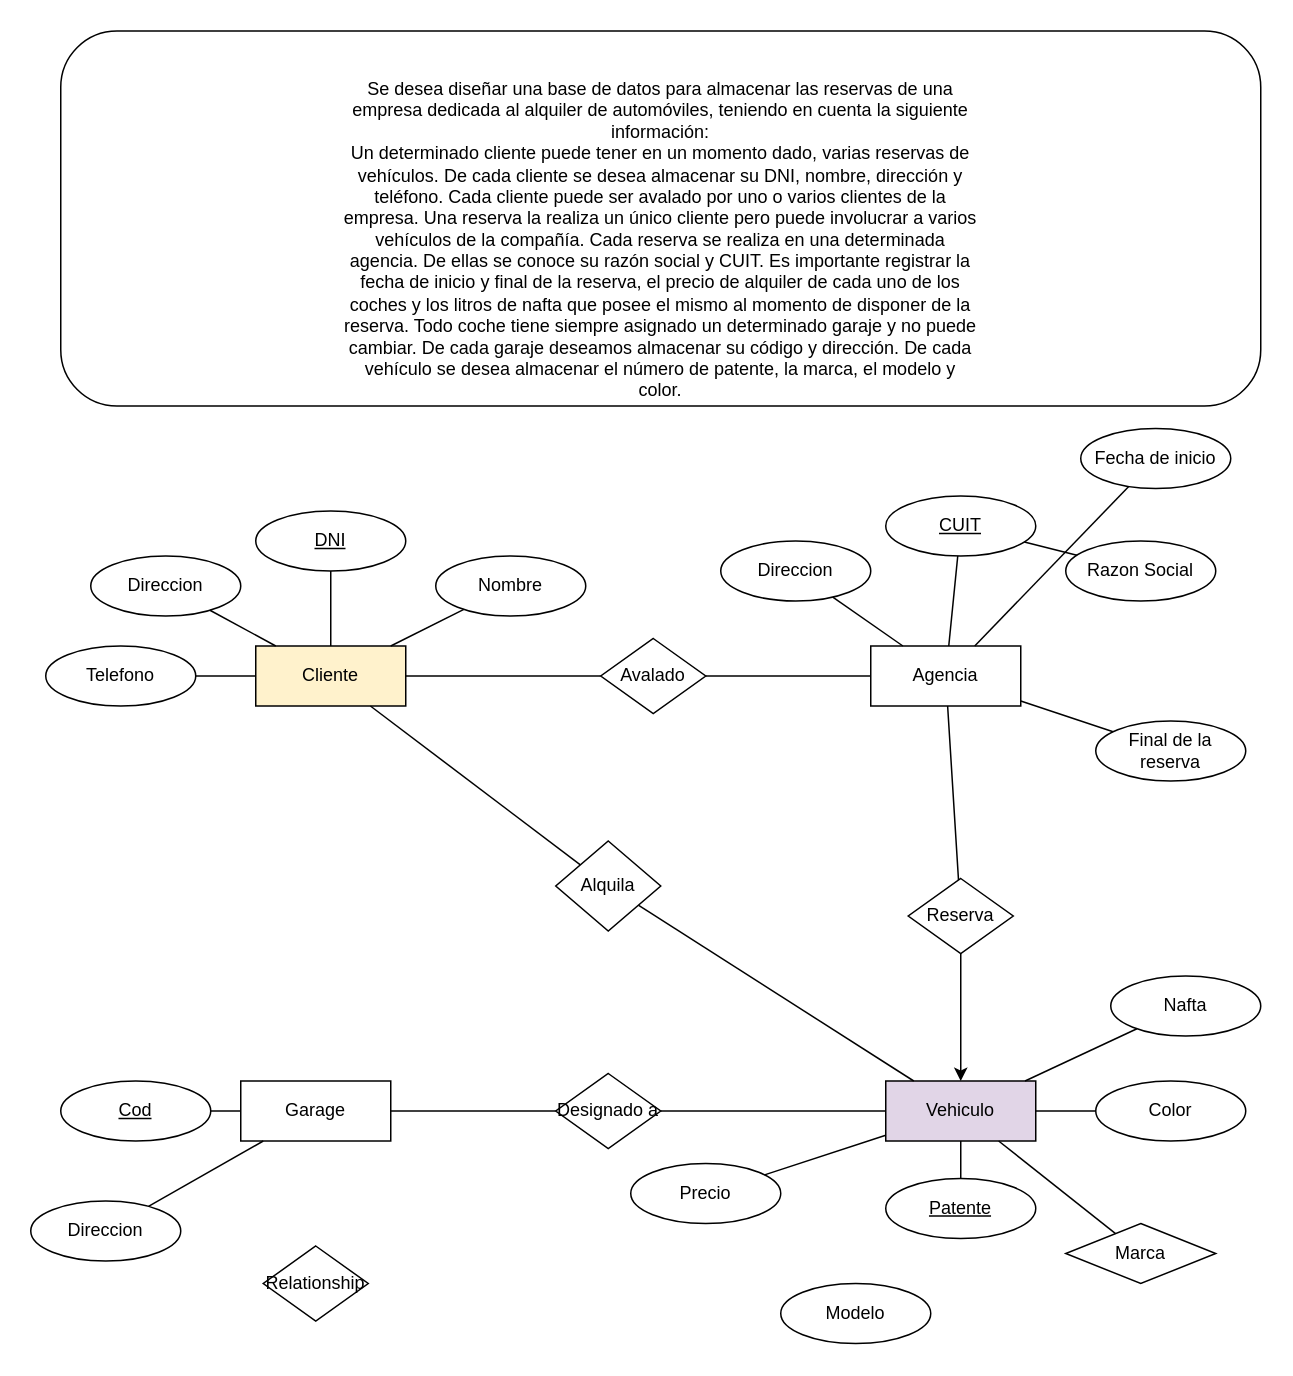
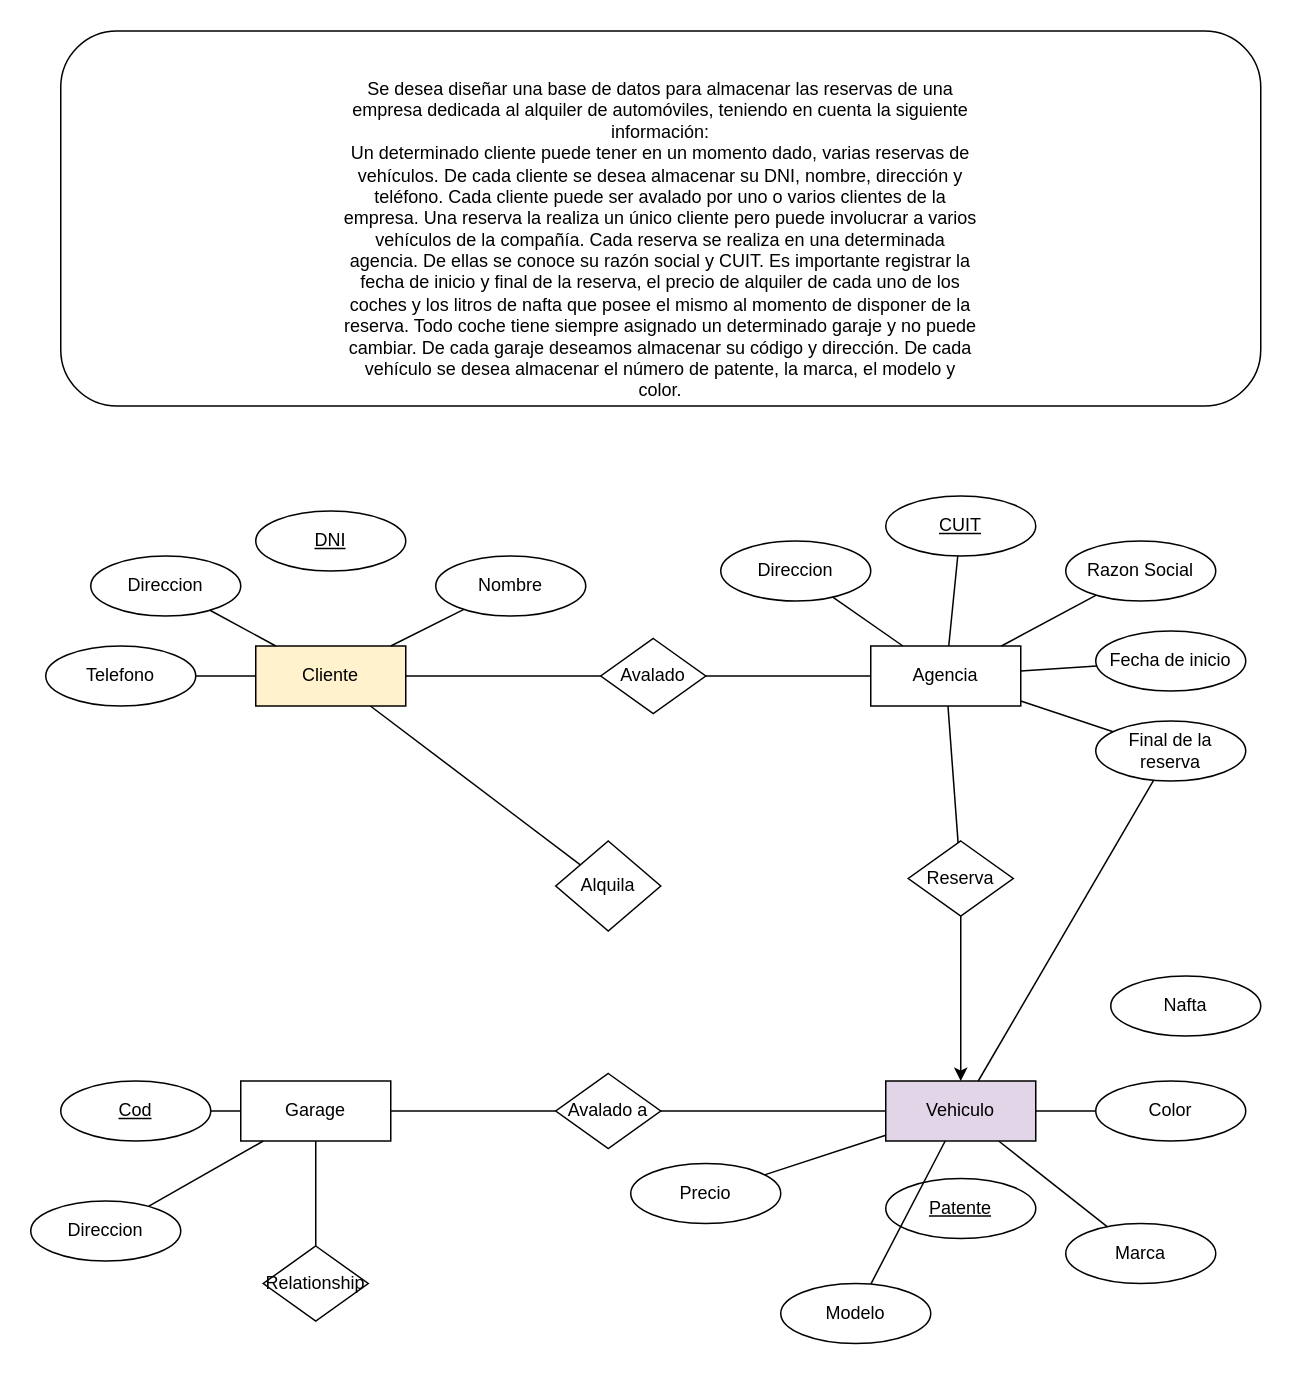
(1156, 458) -> (1171, 661)
(1051, 548) -> (1049, 620)
(331, 608) -> none
(961, 916) -> (961, 878)
(776, 993) -> none
(1081, 1055) -> (1066, 930)
(608, 1111) -> (608, 1111)
(961, 1160) -> none
none -> (316, 1193)
none -> (908, 1213)
(1141, 1253) -> (1141, 1253)
